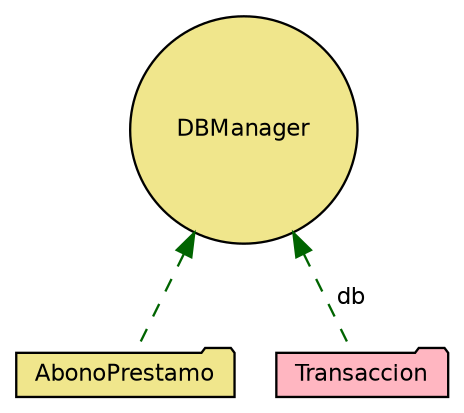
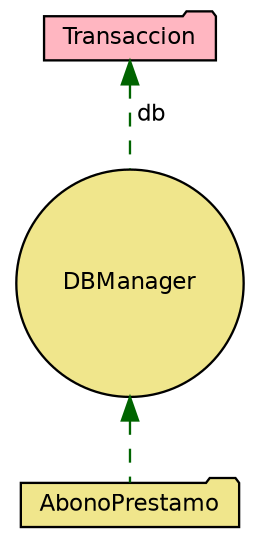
(328, 303) -> (130, 127)
